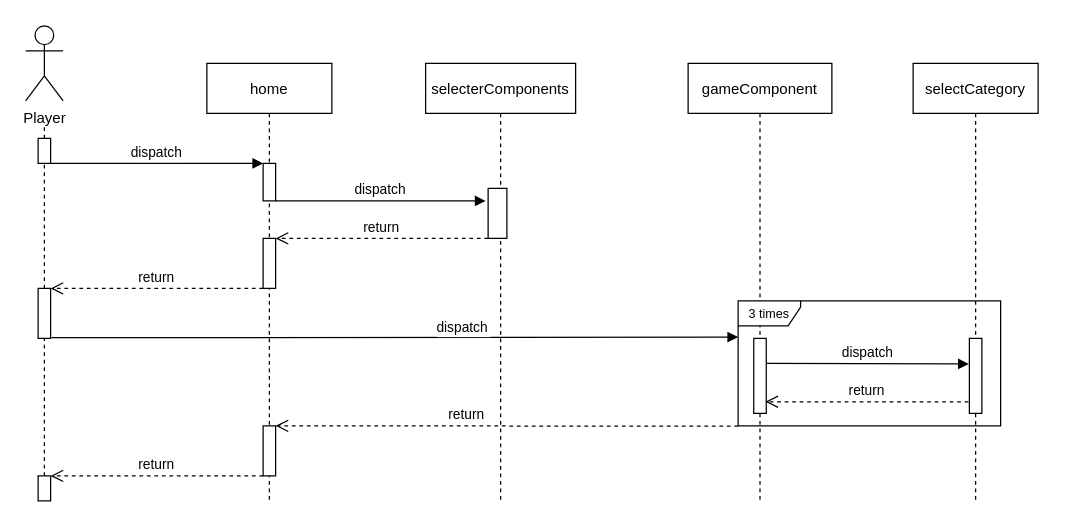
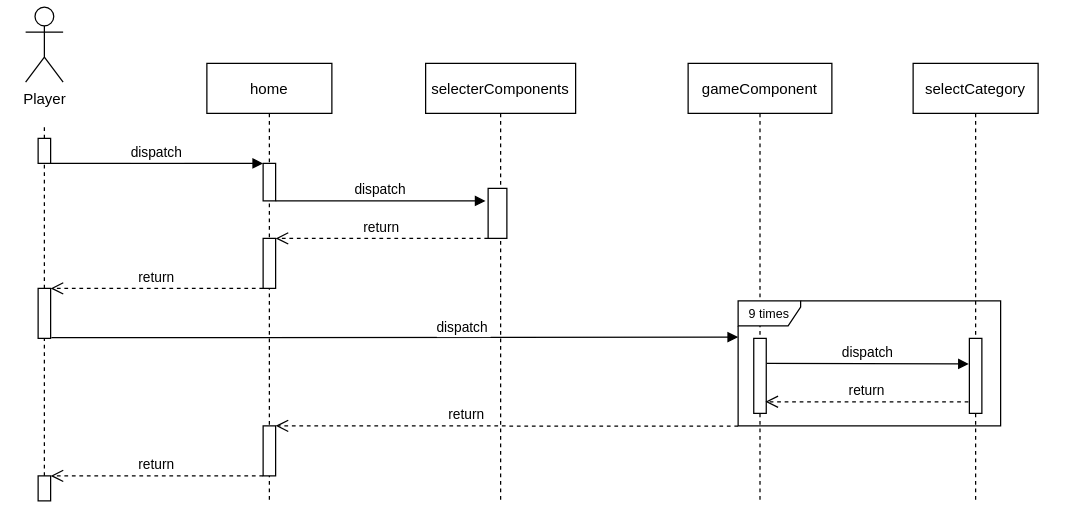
(44, 63) -> (44, 44)
(769, 313) -> (769, 313)
